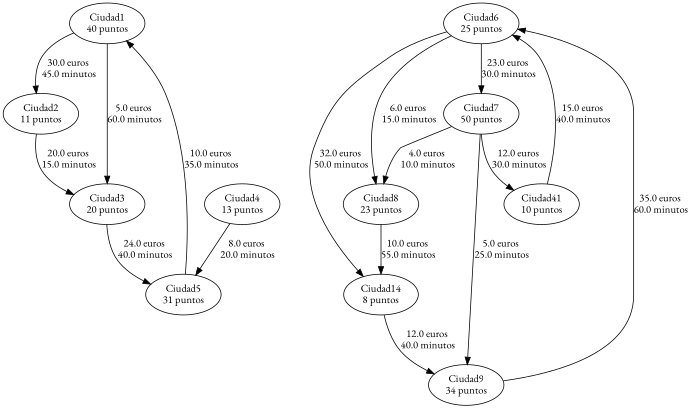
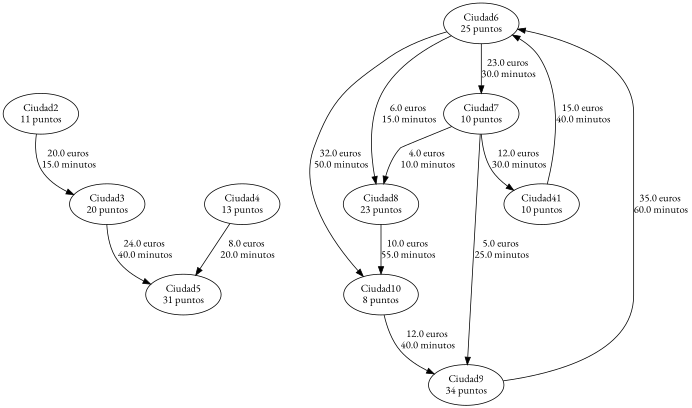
(107, 23) -> none
(481, 114) -> (481, 114)
(381, 295) -> (381, 295)
